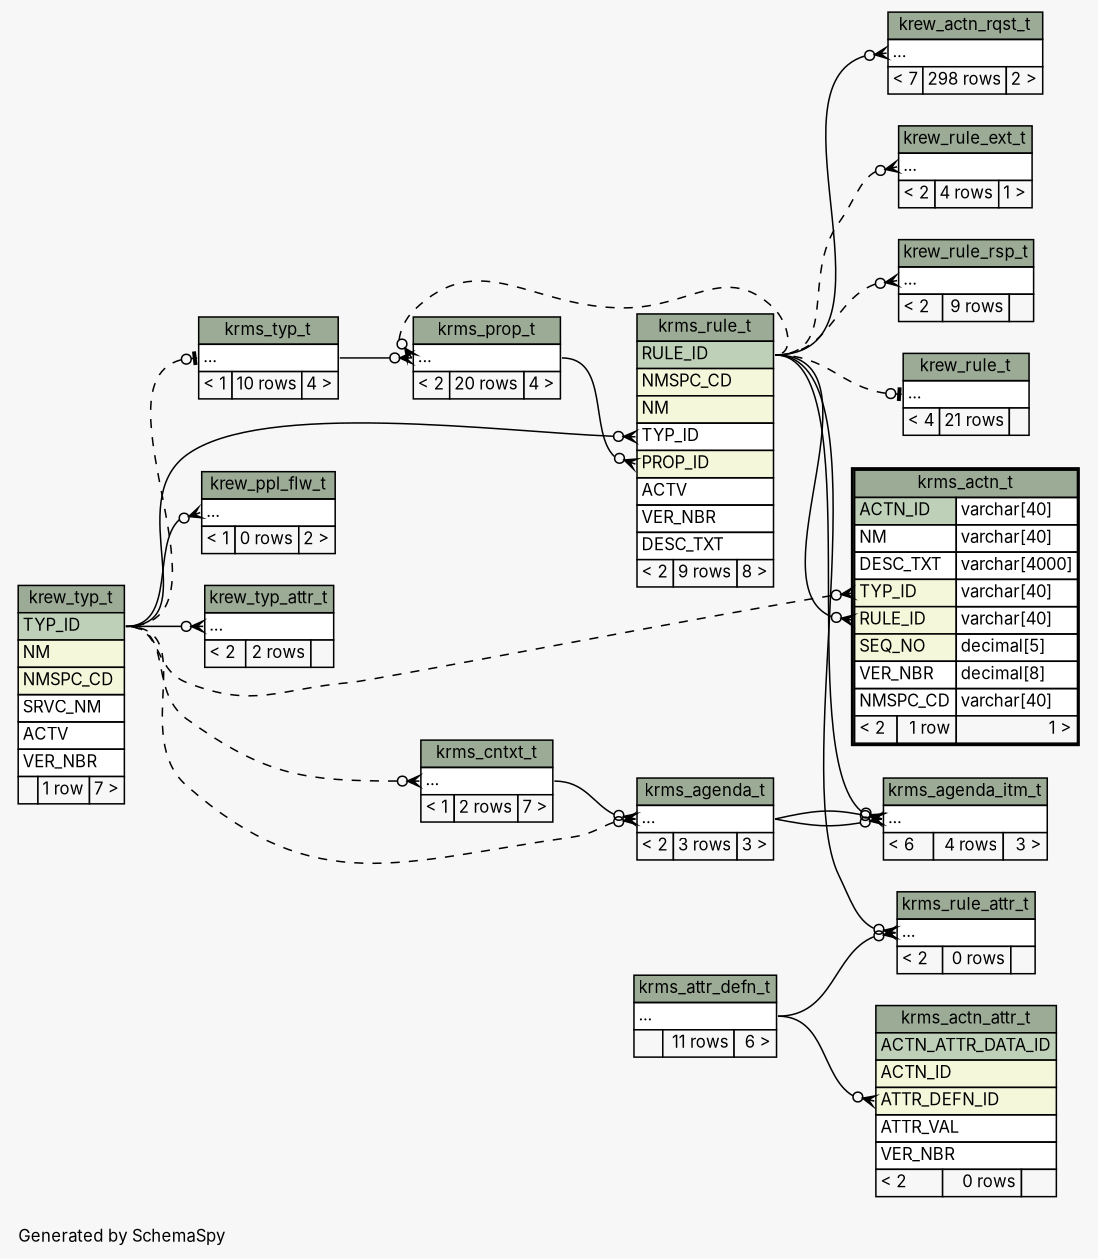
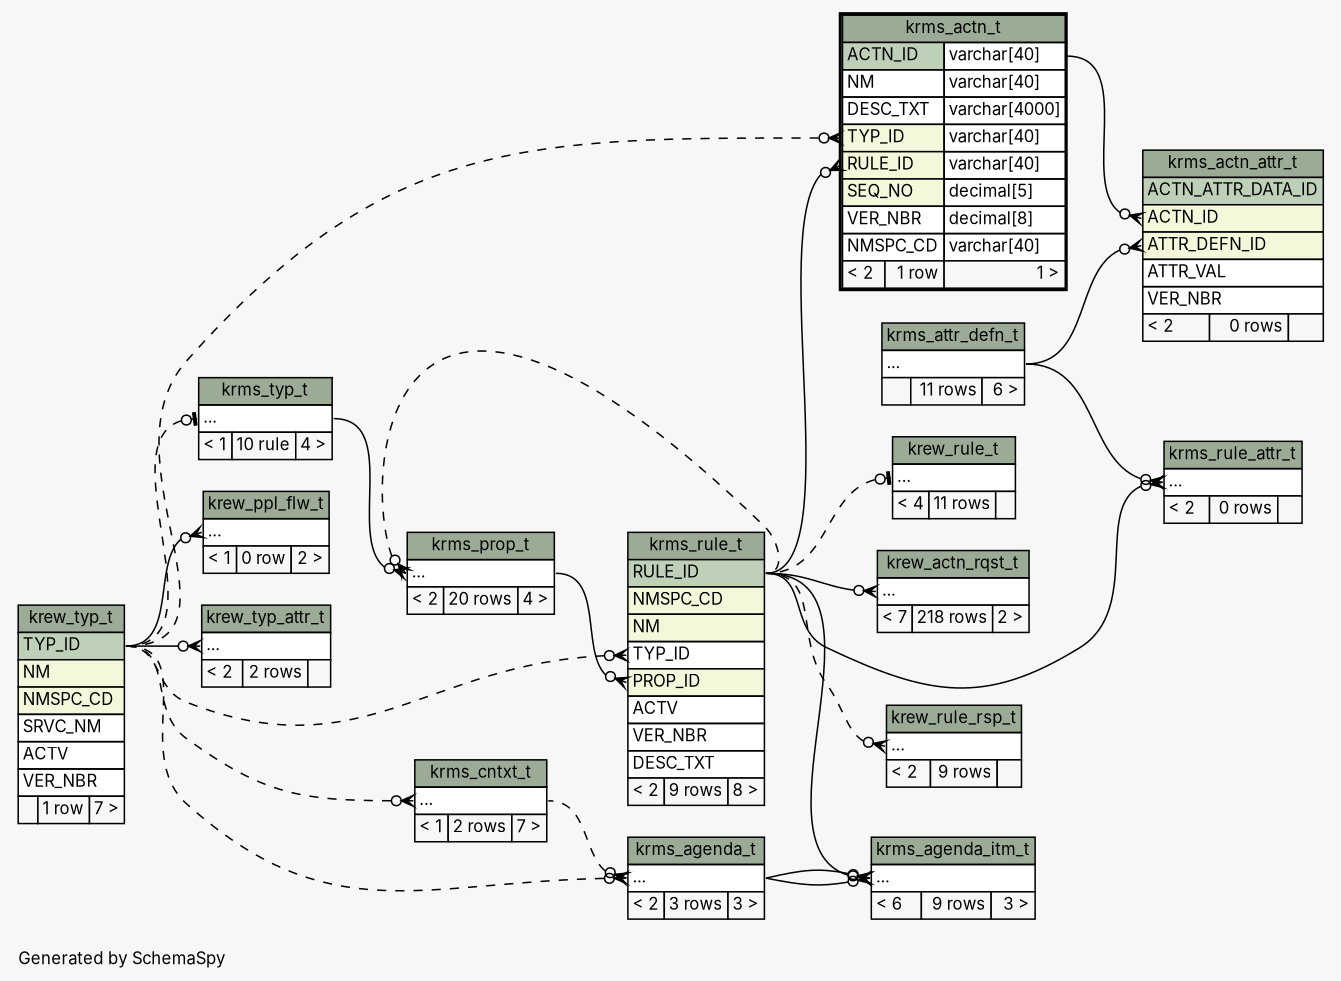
(965, 80) -> (952, 618)
none -> (1104, 126)
(965, 167) -> none
(267, 384) -> (264, 445)
(974, 421) -> (962, 504)
(297, 426) -> (355, 718)
(267, 539) -> (264, 559)
(587, 793) -> (583, 829)
(971, 846) -> (959, 905)
